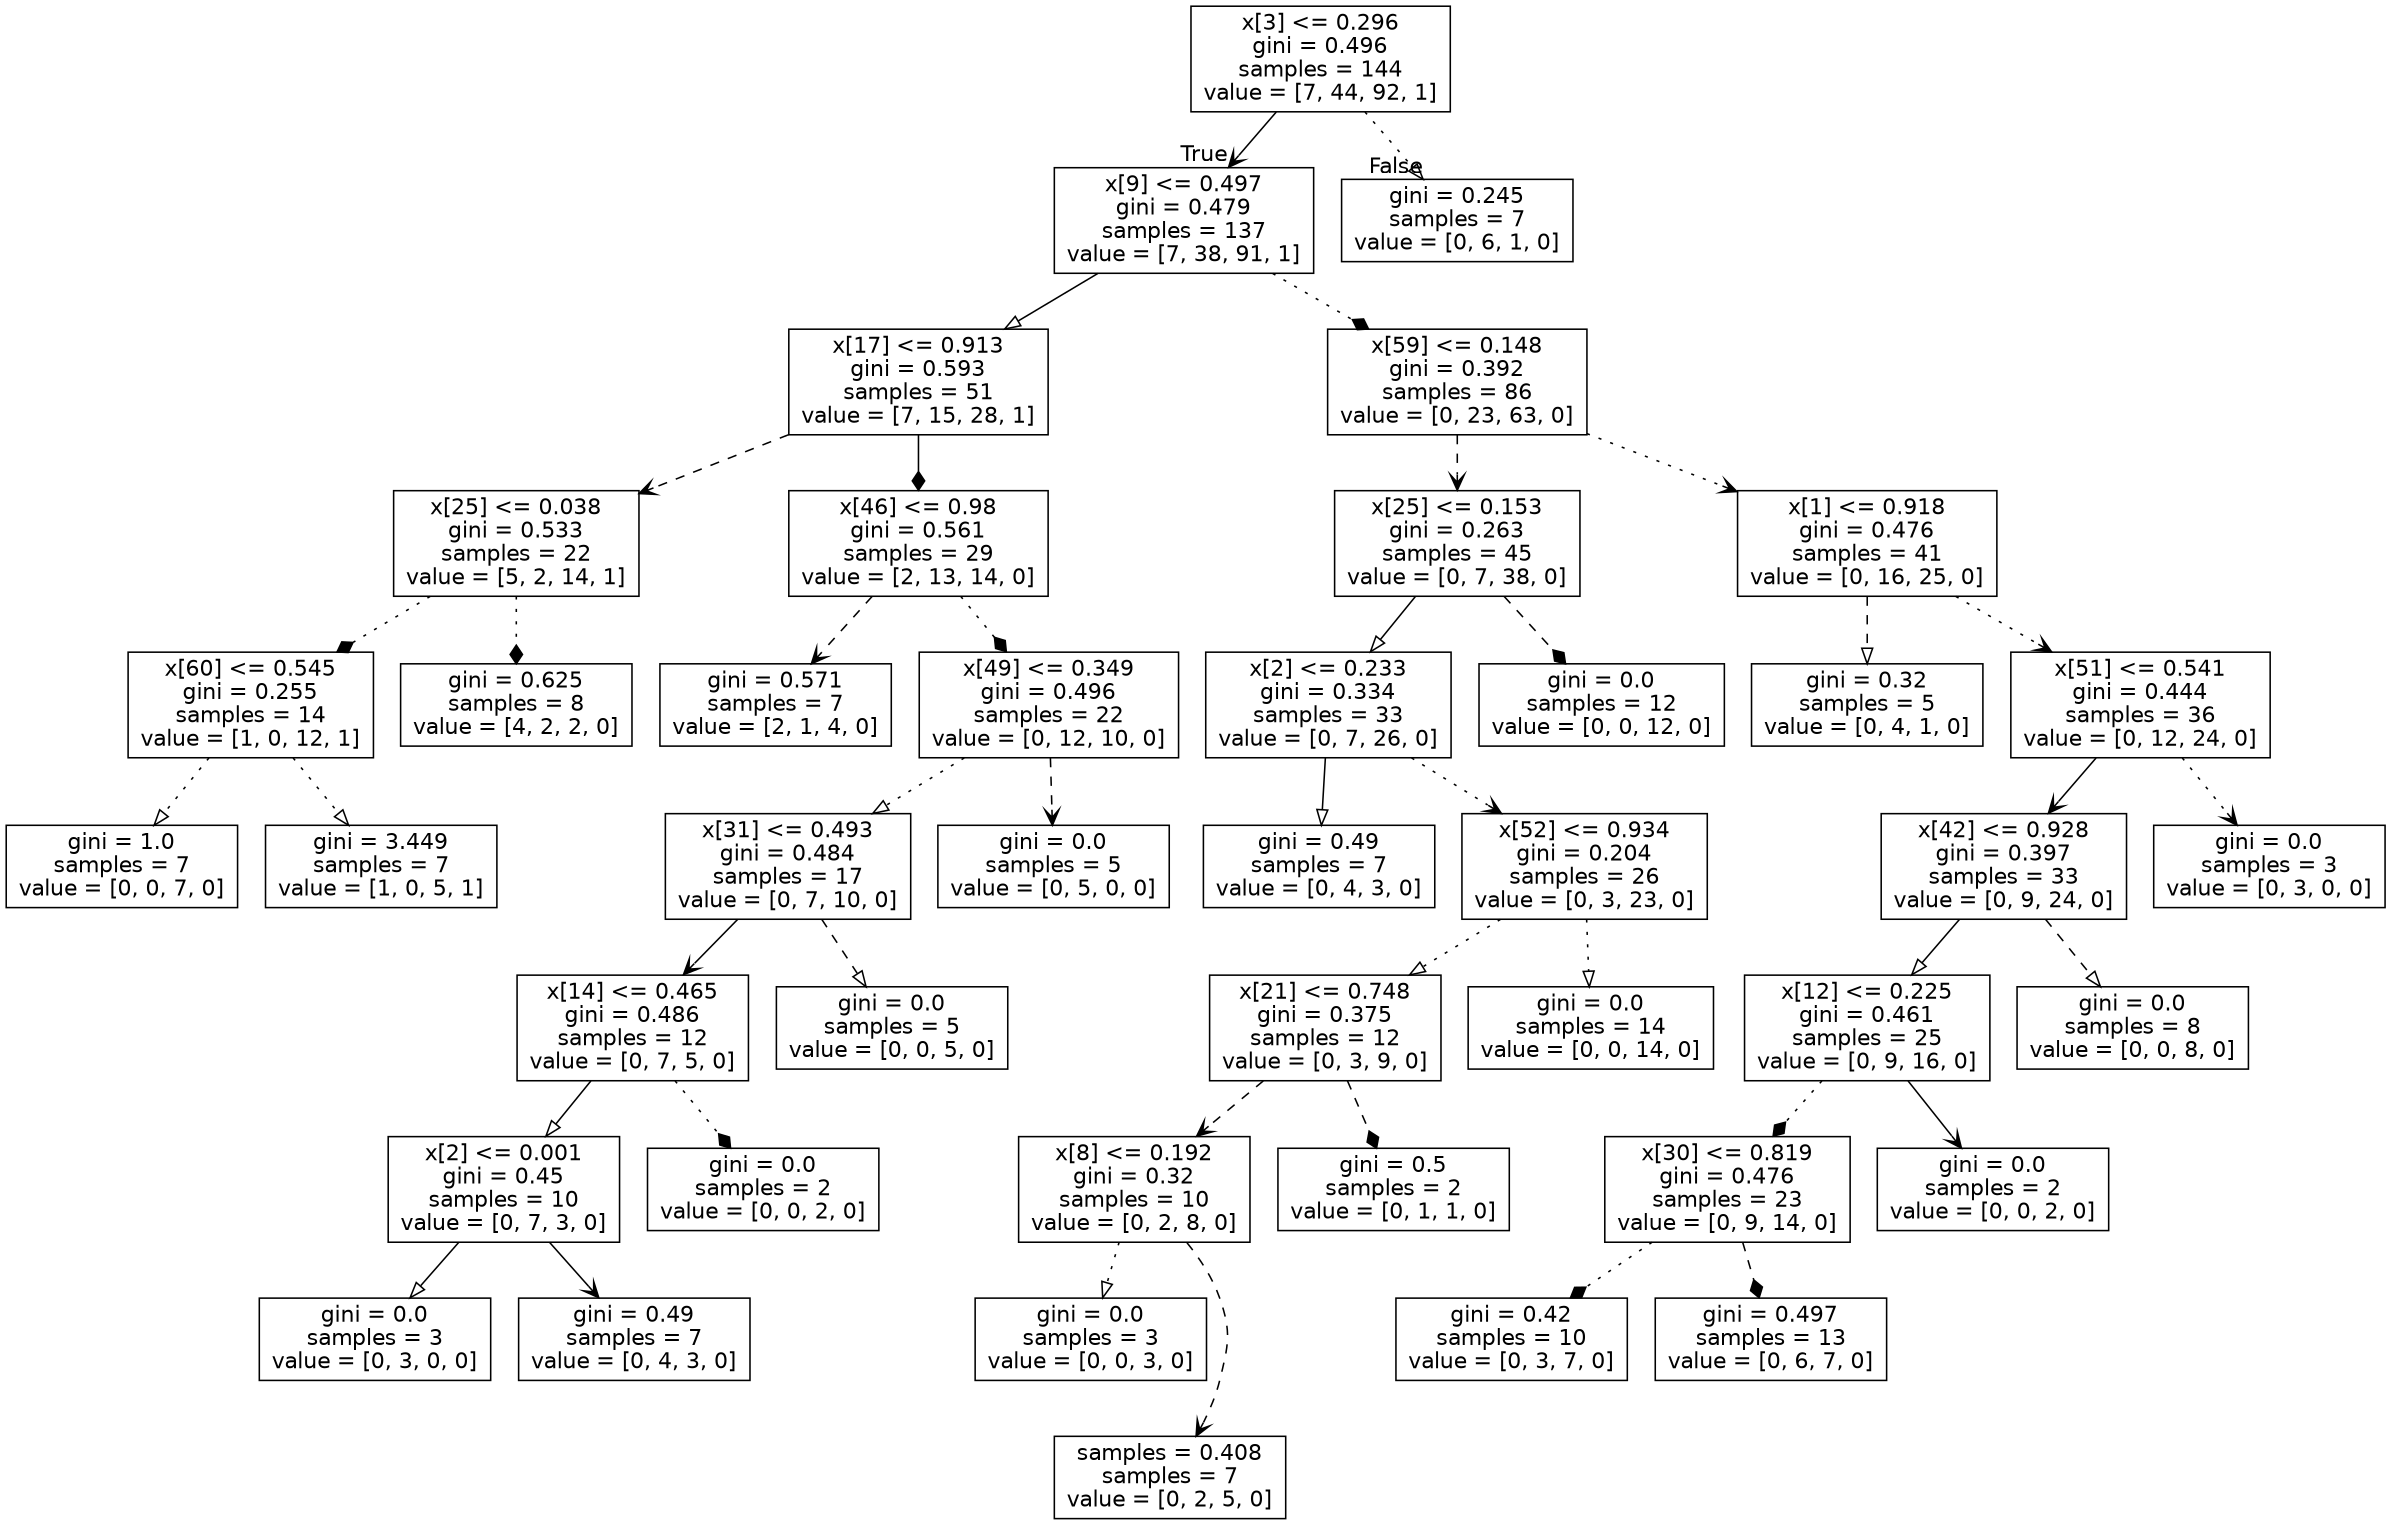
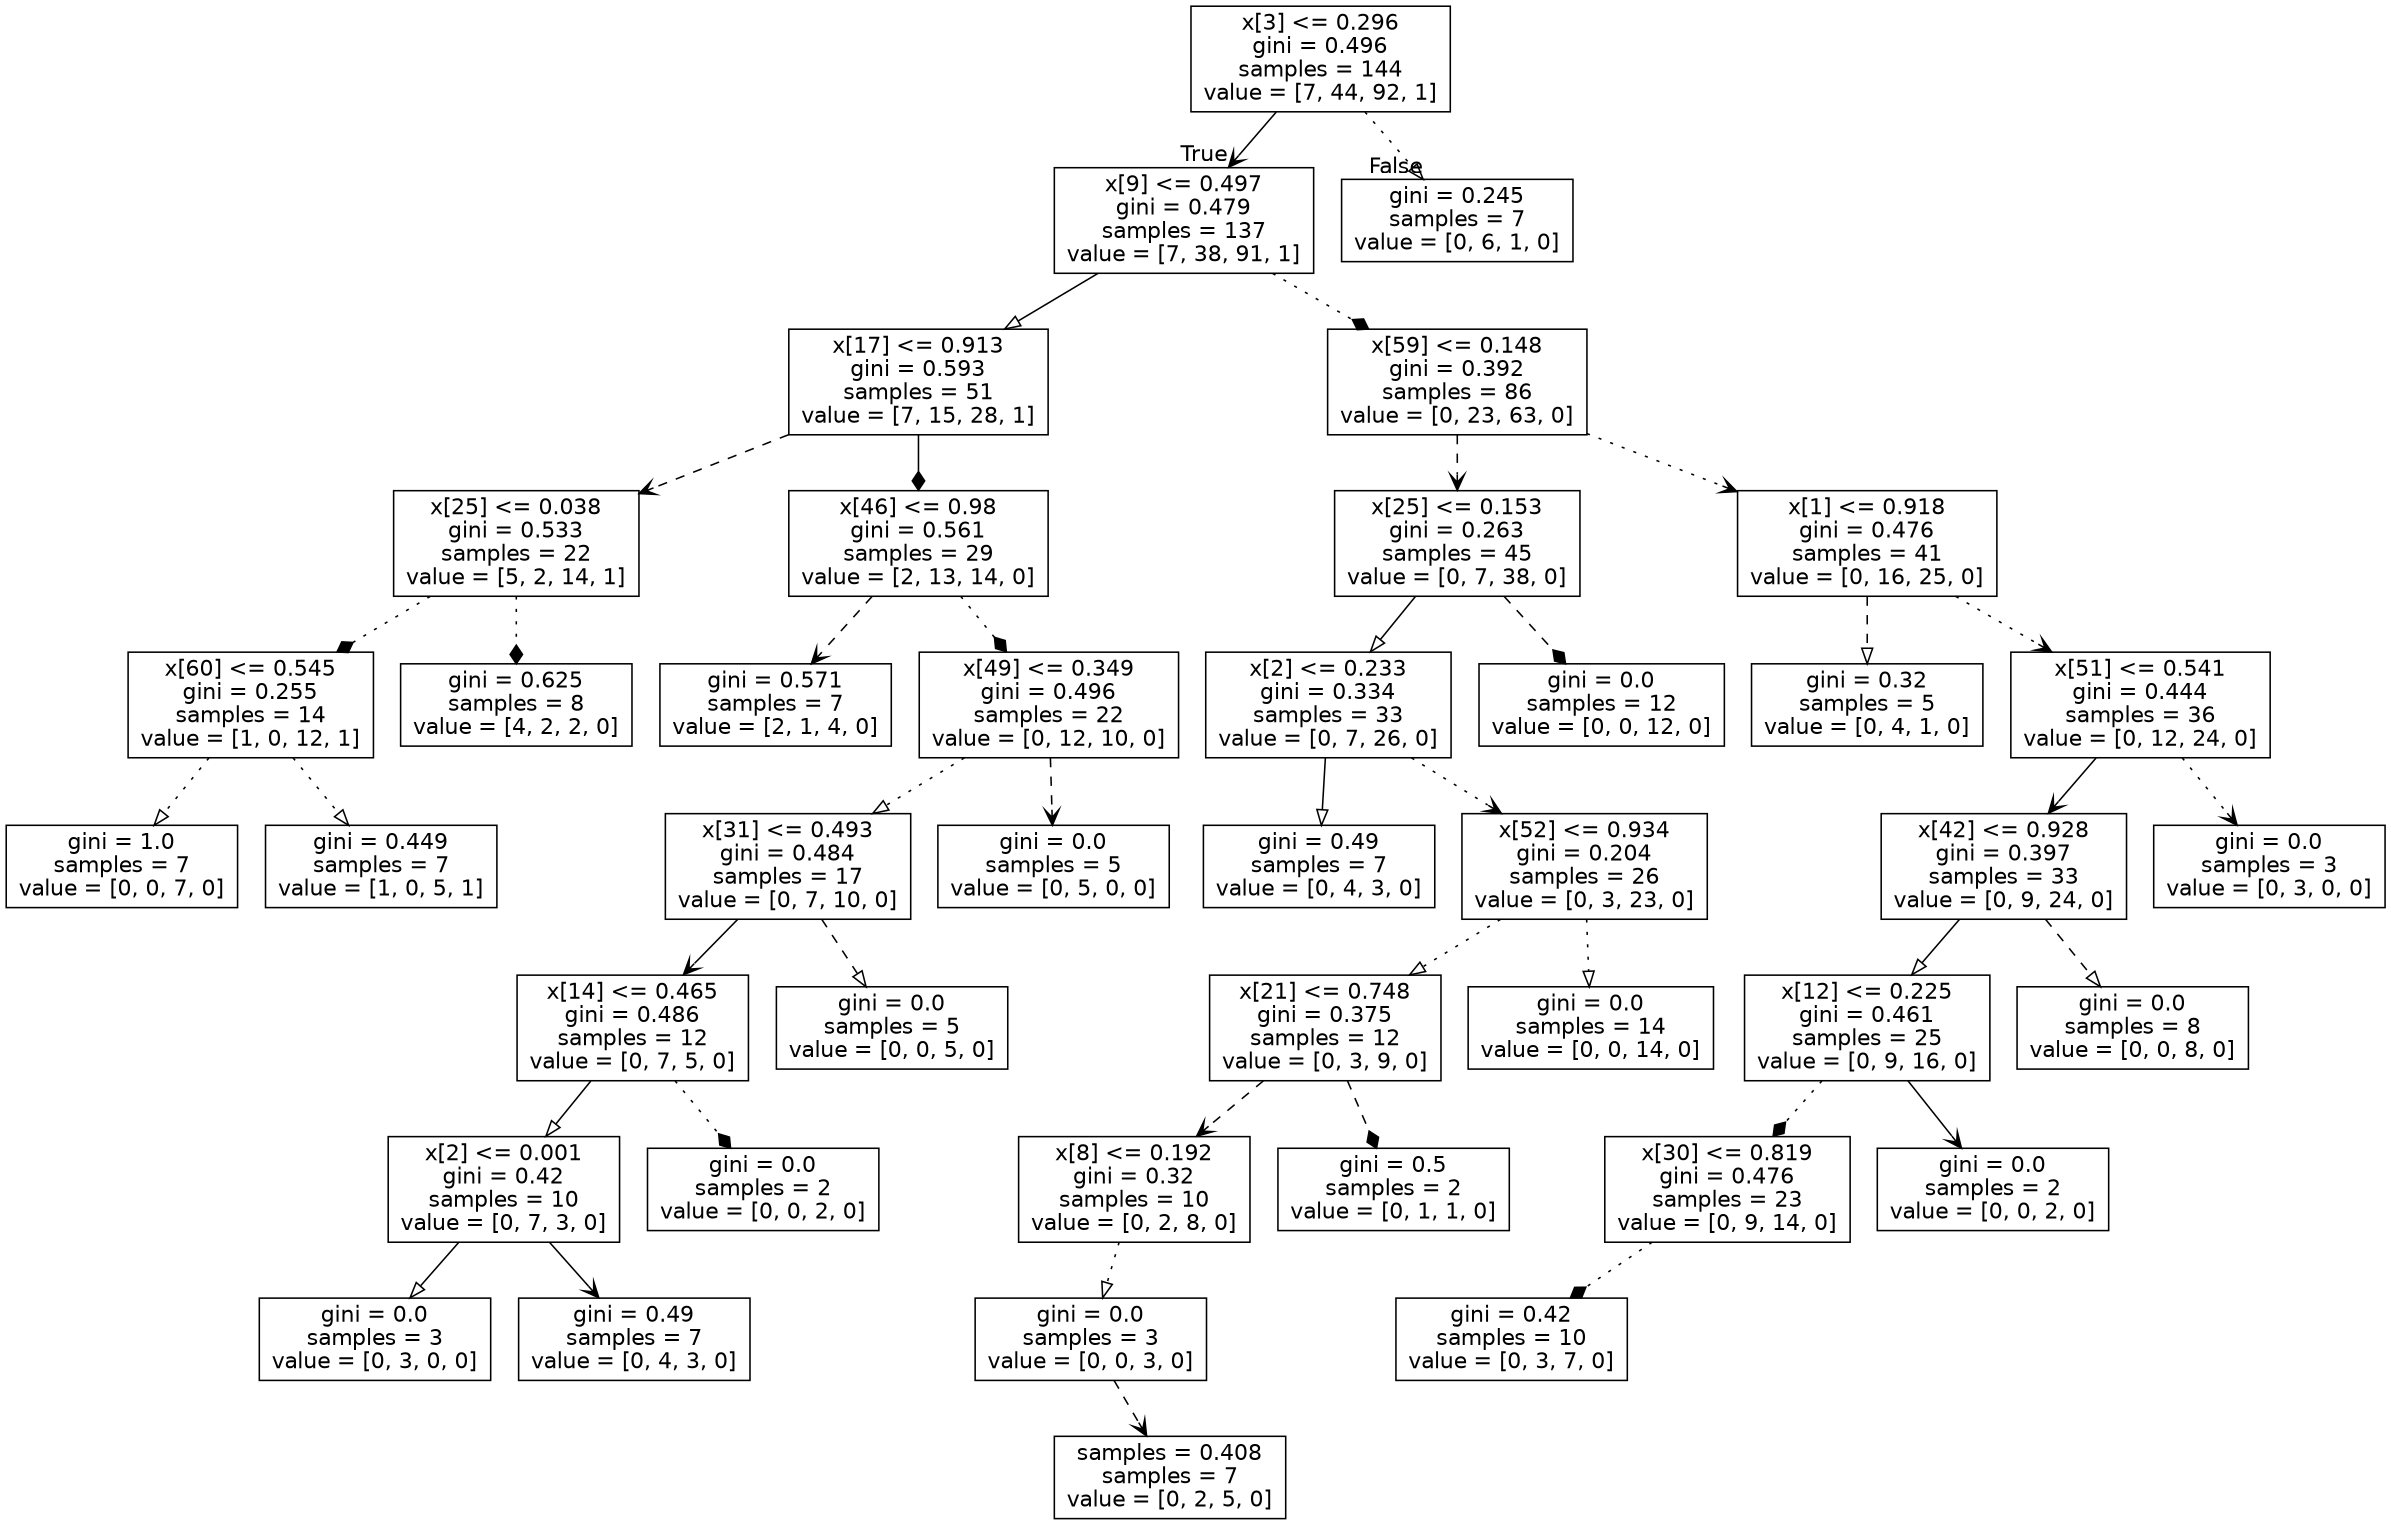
(381, 866) -> (381, 866)
(504, 1189) -> (504, 1189)
(1227, 1329) -> (1126, 1402)
(1771, 1339) -> none
